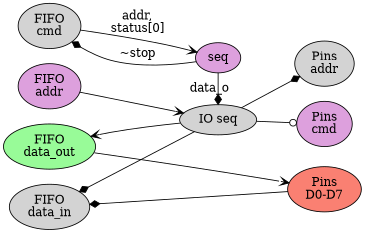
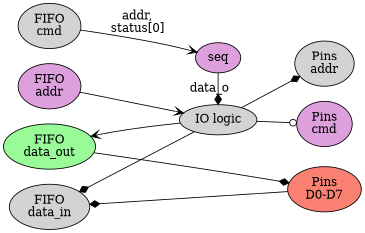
(137, 64) -> none
(218, 120) -> (218, 120)
(187, 166) -> (187, 166)
